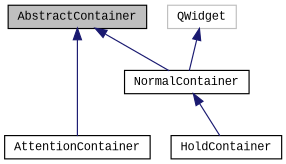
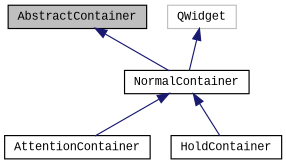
(77, 88) -> (127, 118)
